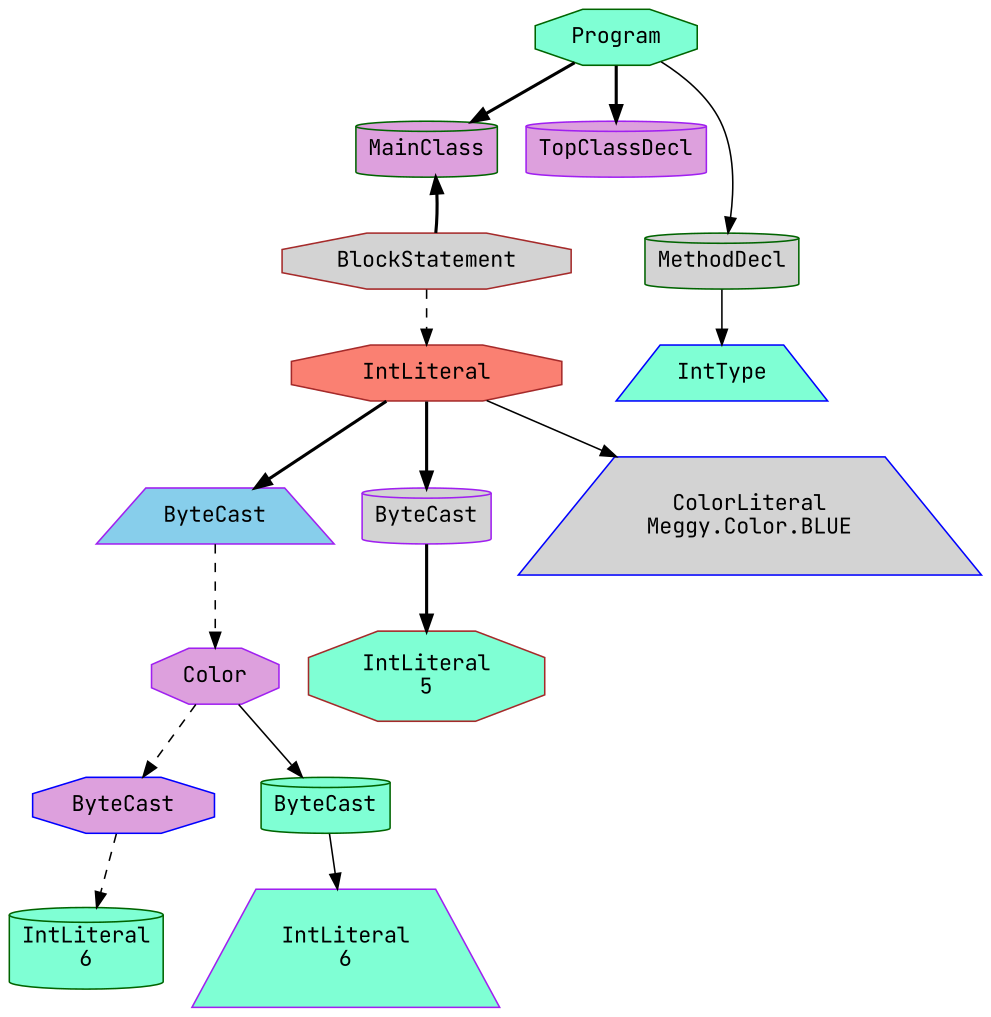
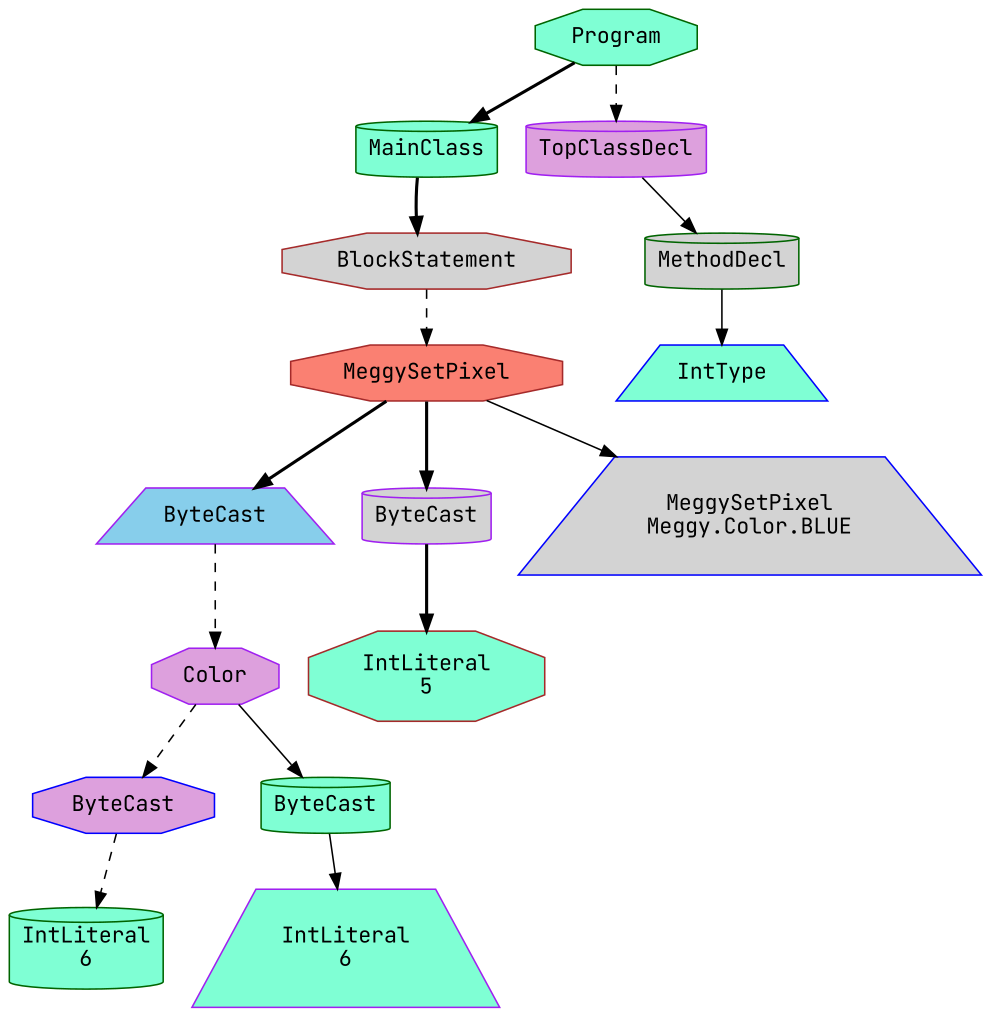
(616, 86) -> (616, 86)
(723, 127) -> (664, 200)
(427, 149) -> (427, 149)
(437, 213) -> (416, 198)
(427, 373) -> (427, 373)
(750, 516) -> (750, 516)
